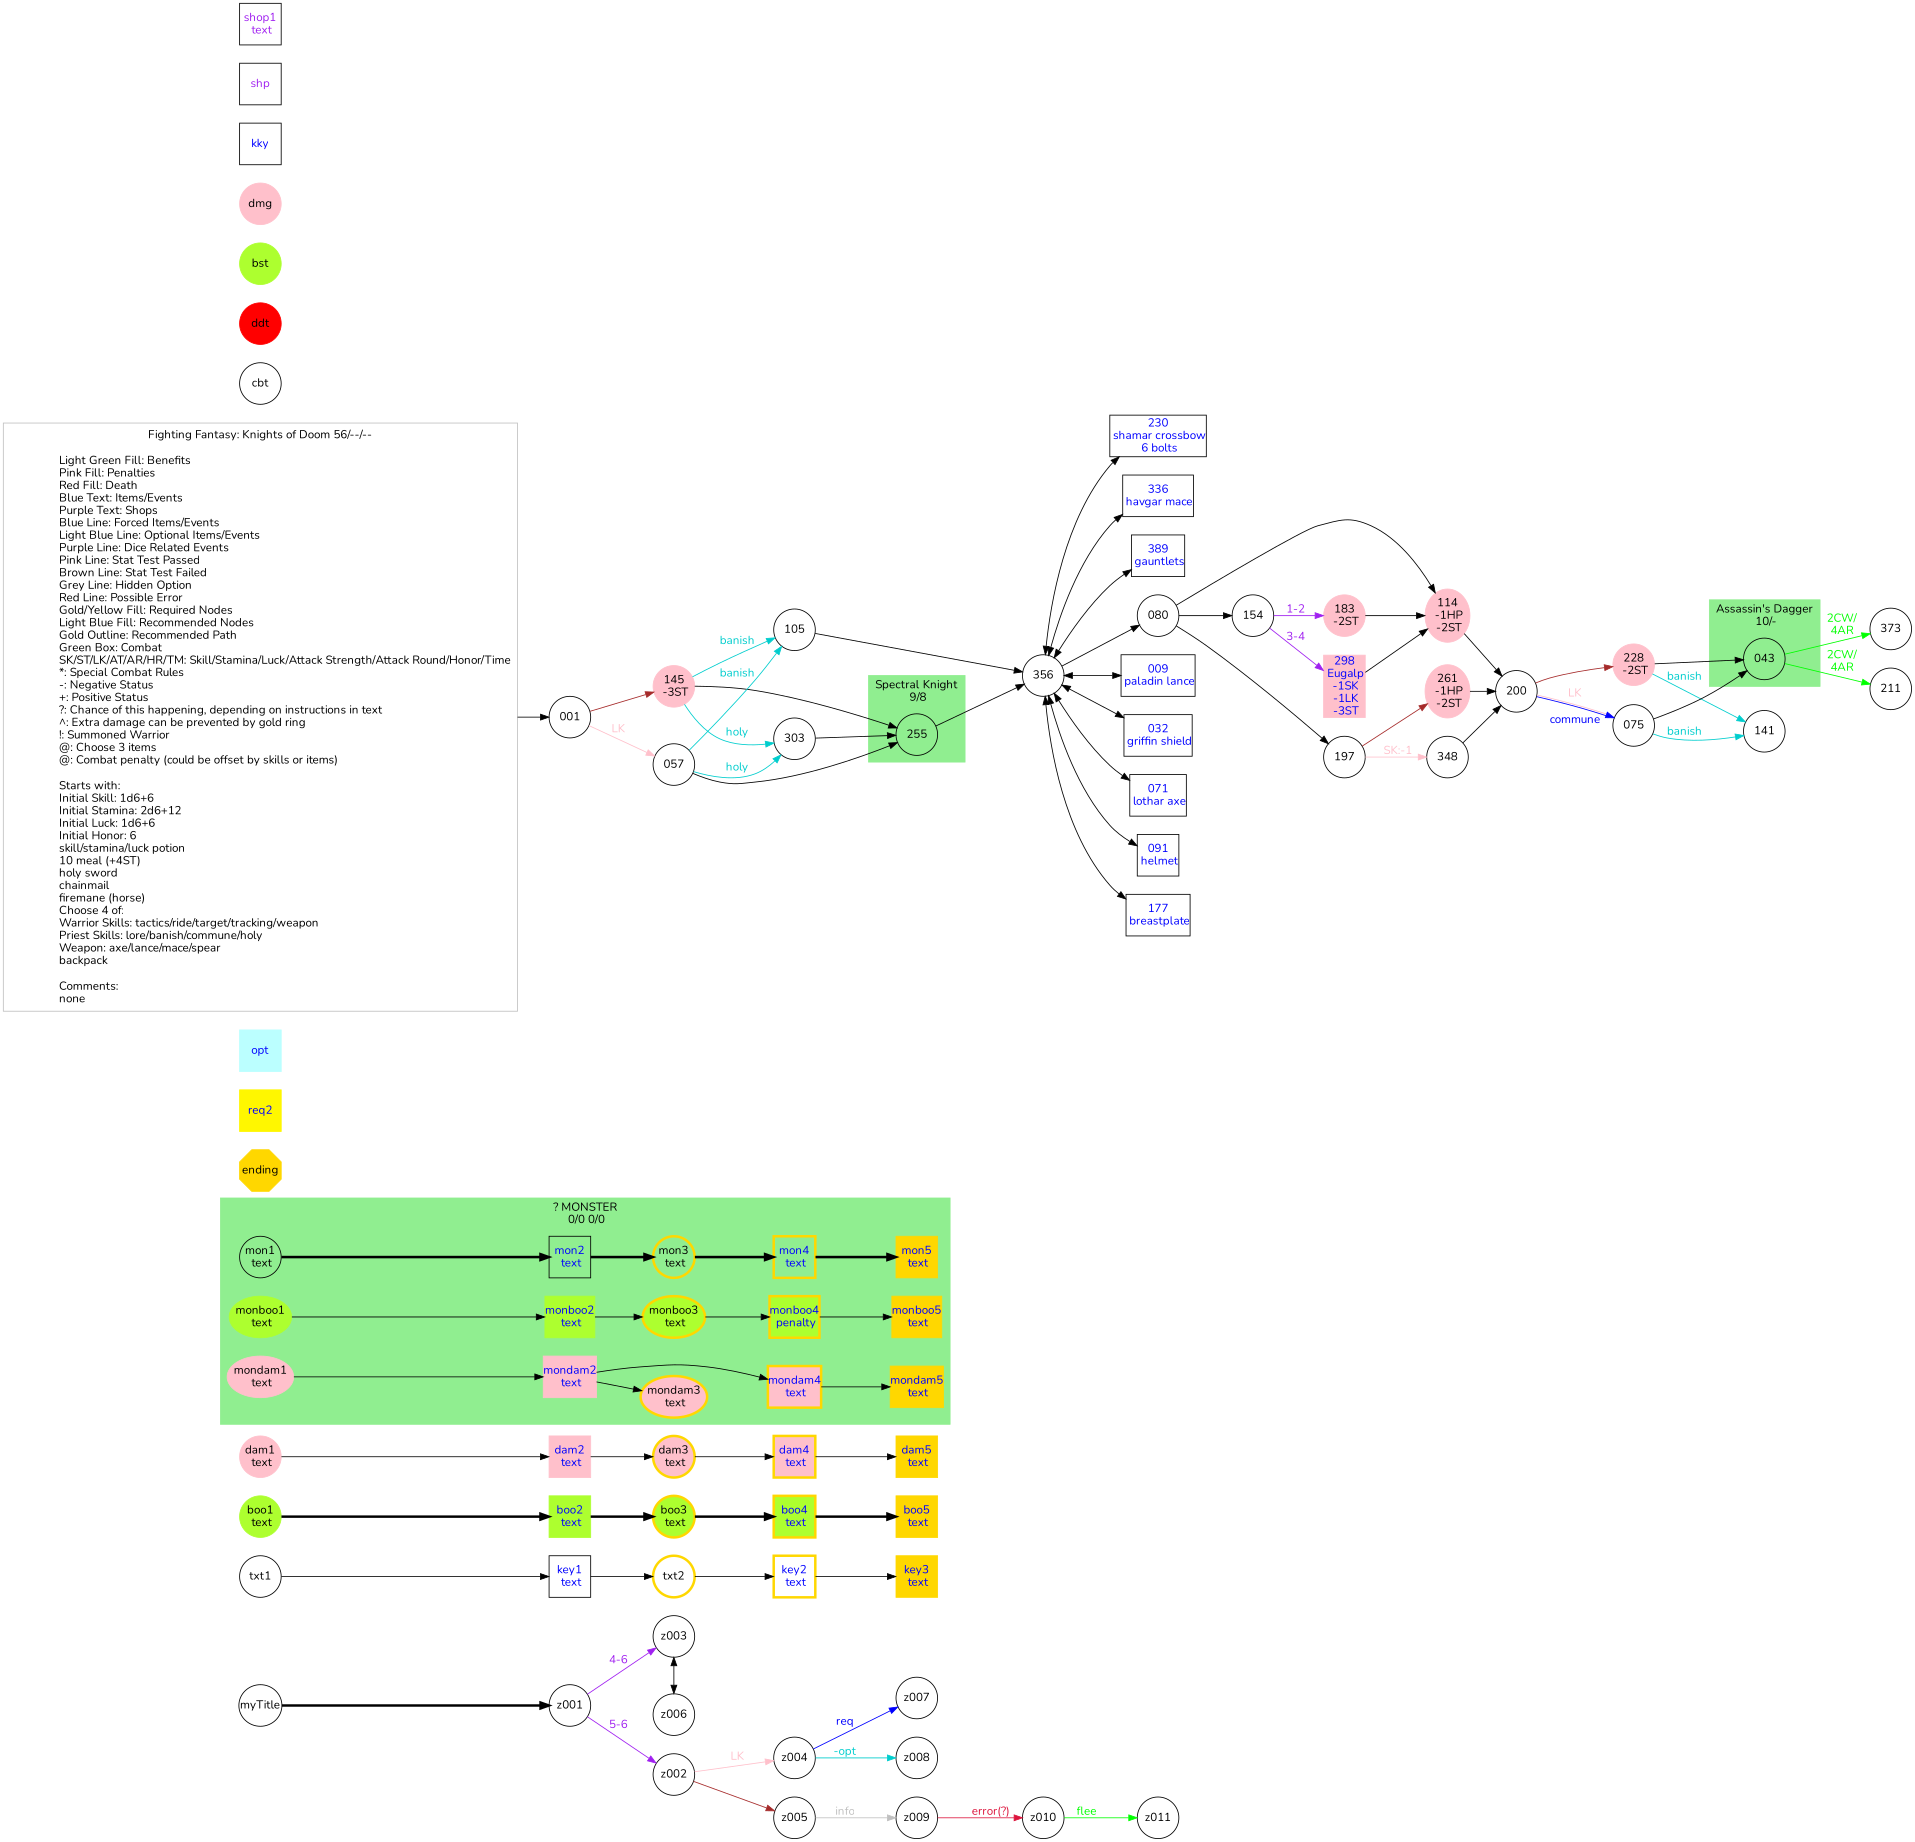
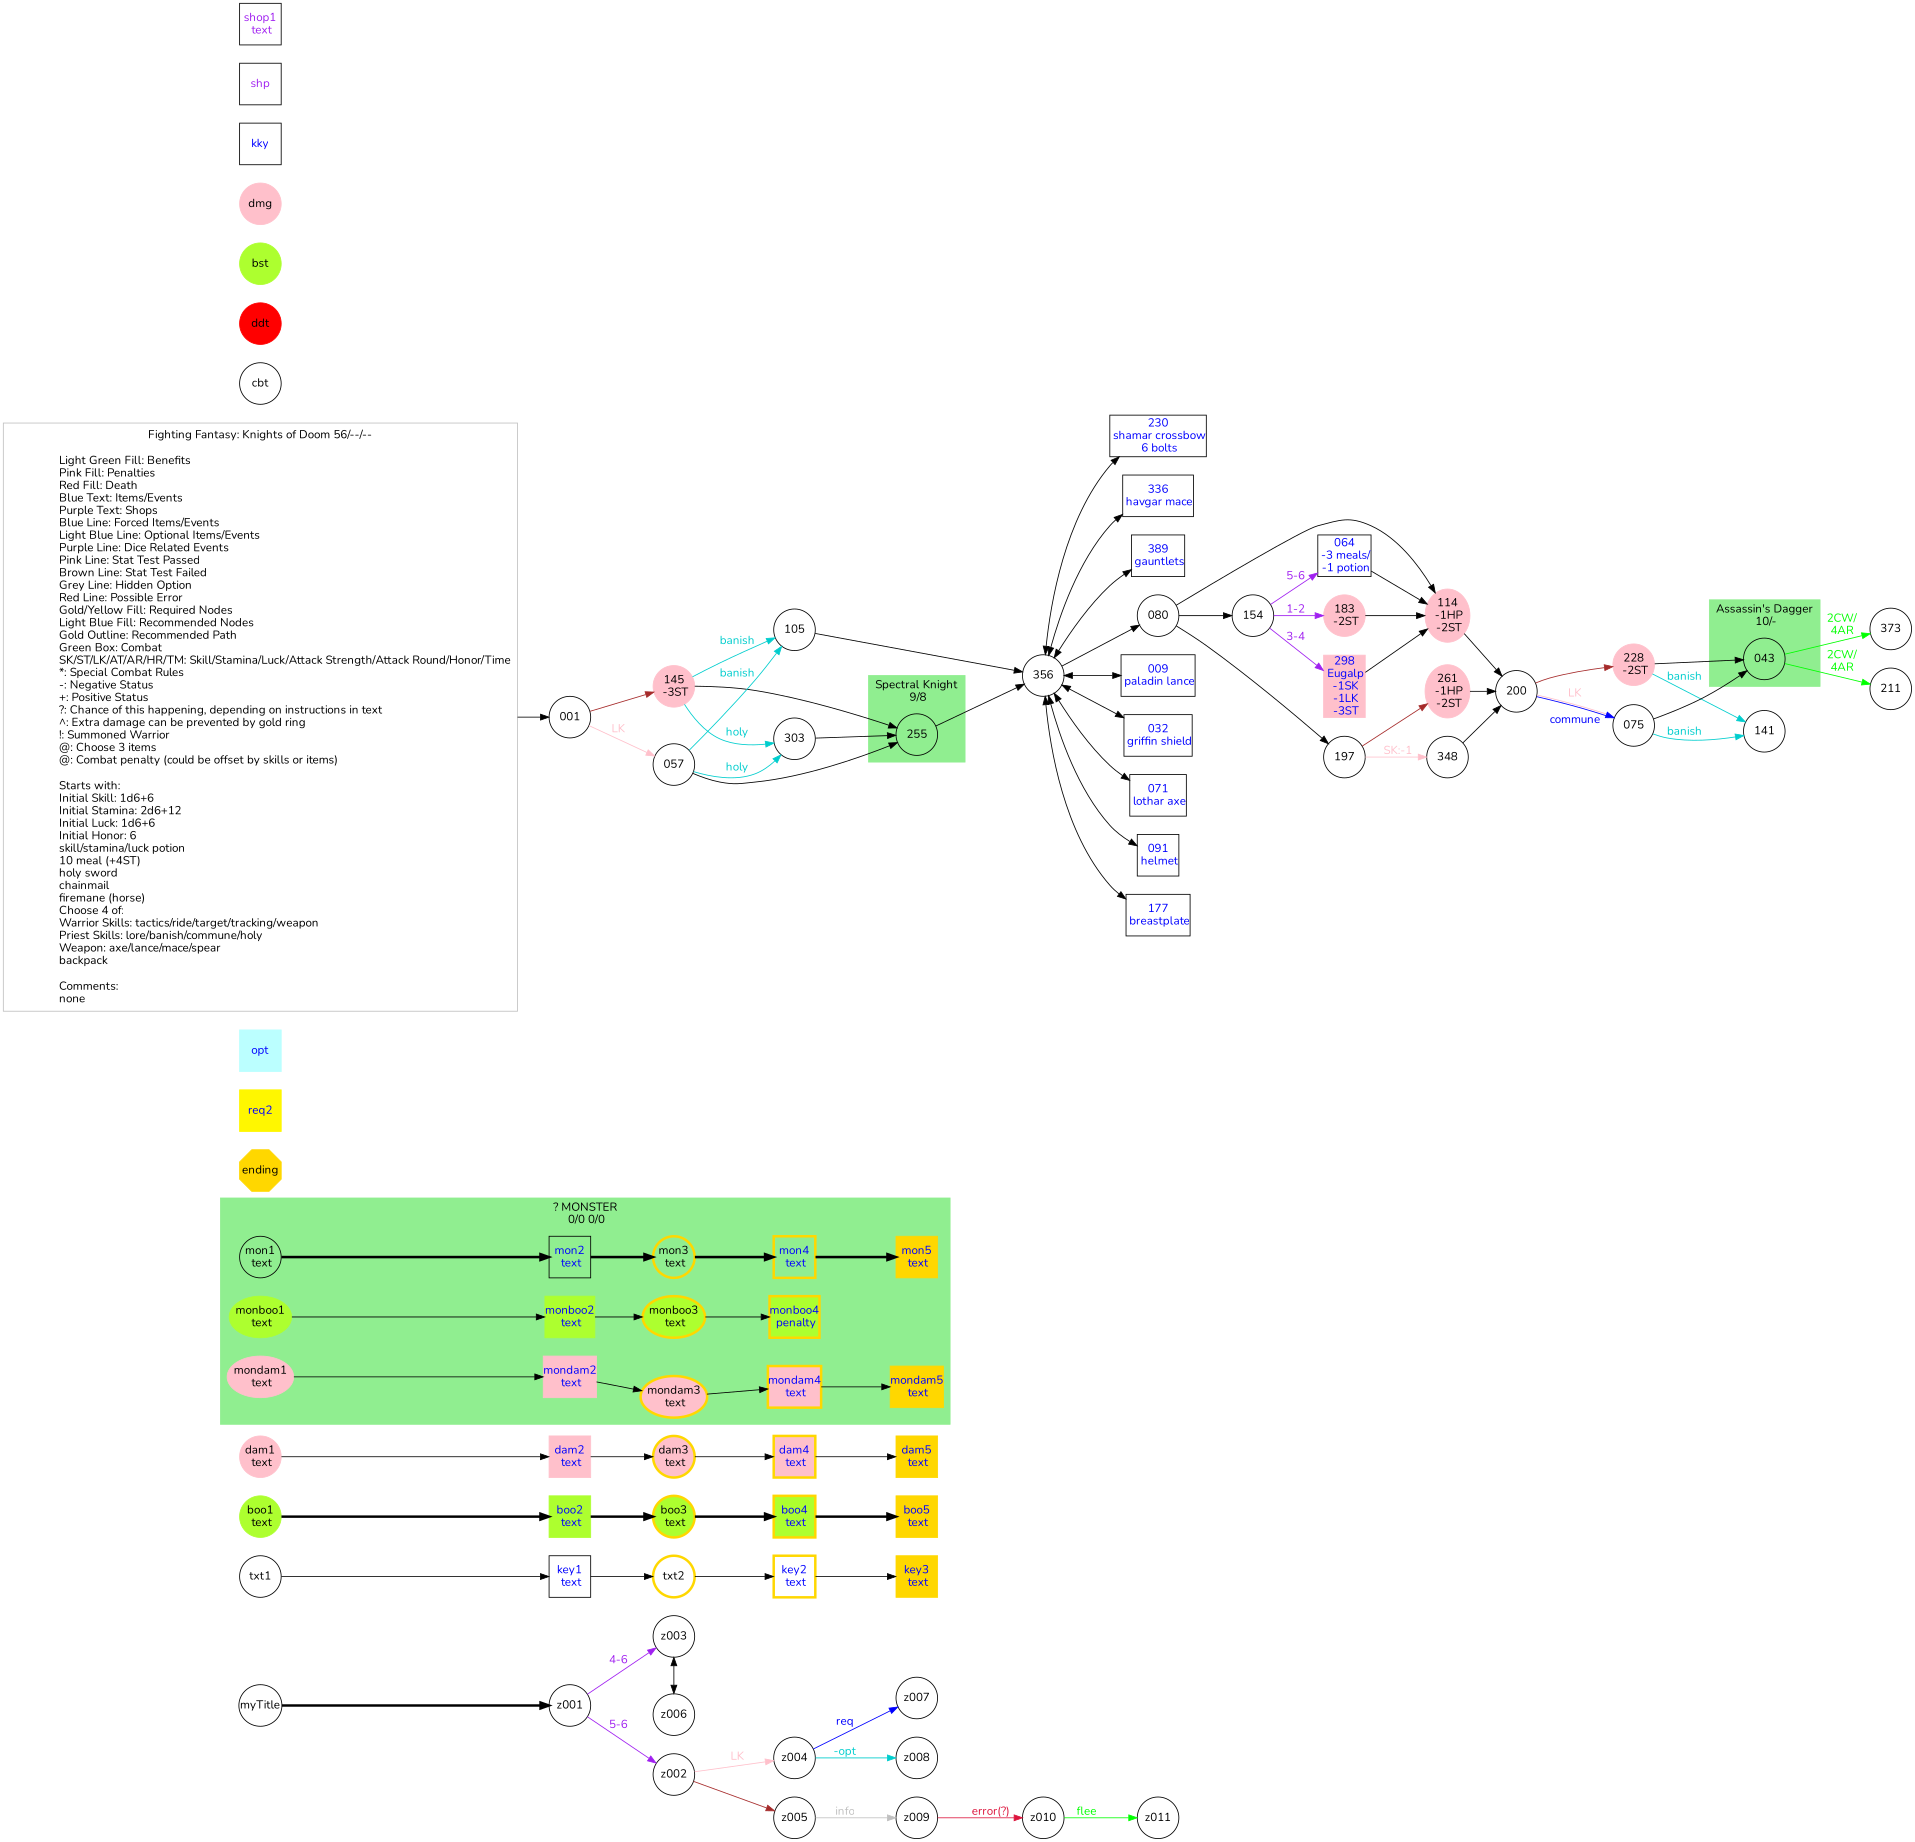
none -> (1344, 556)
(917, 1317) -> none
(678, 1365) -> (733, 1392)
